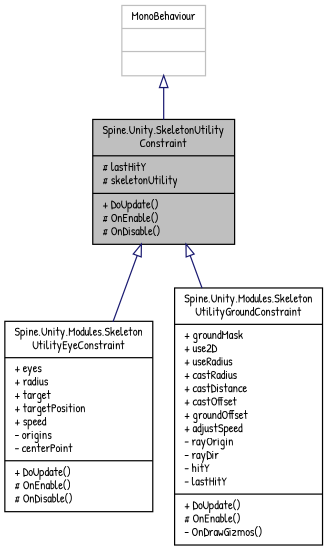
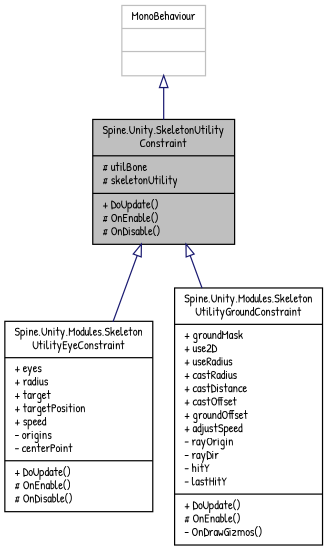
(125, 167) -> (125, 167)
